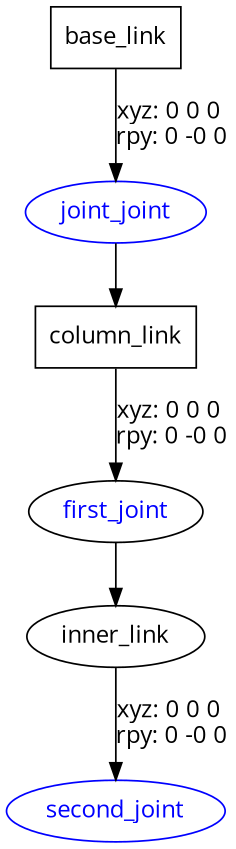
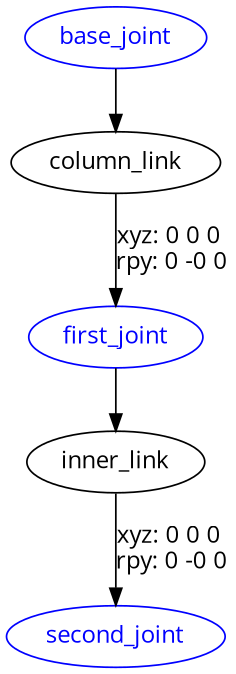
(116, 38) -> none
(116, 212) -> (116, 38)
(116, 337) -> (116, 163)
(116, 512) -> (116, 337)
